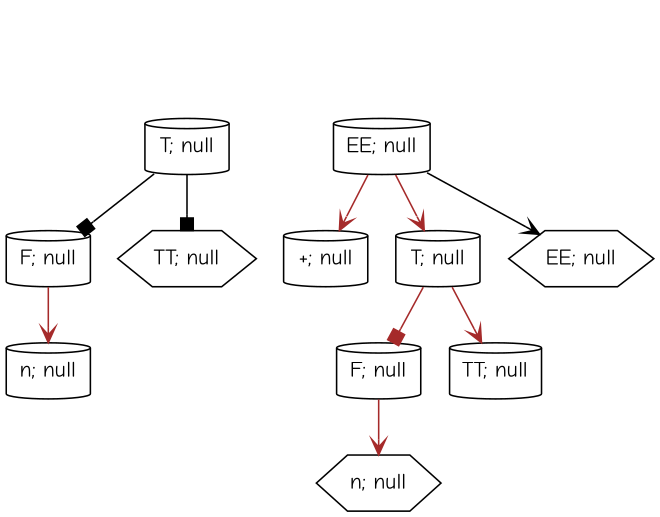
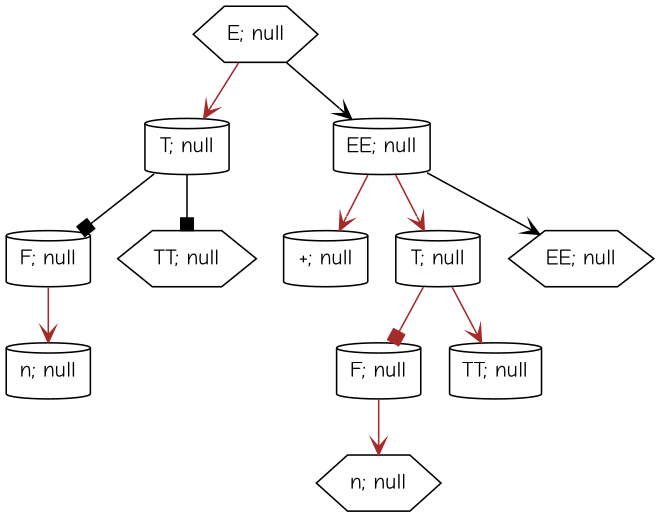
none -> (256, 34)
